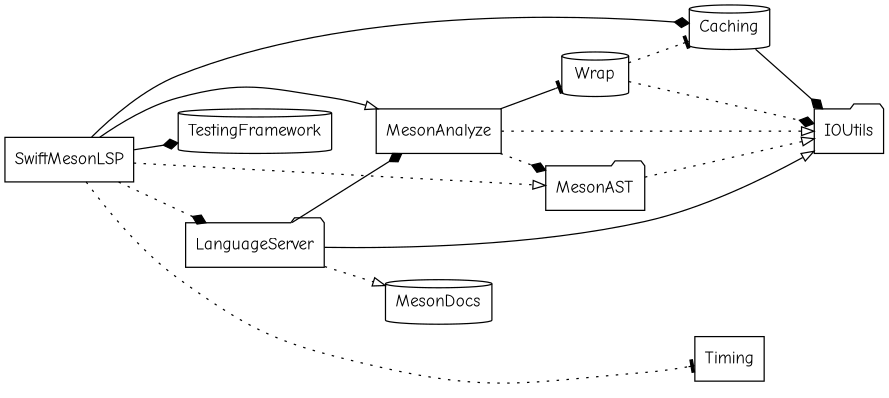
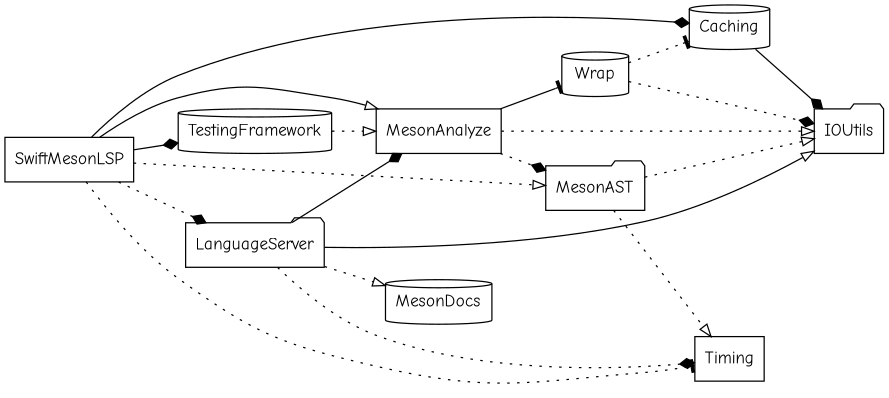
none -> (348, 131)
none -> (659, 269)
none -> (466, 358)
